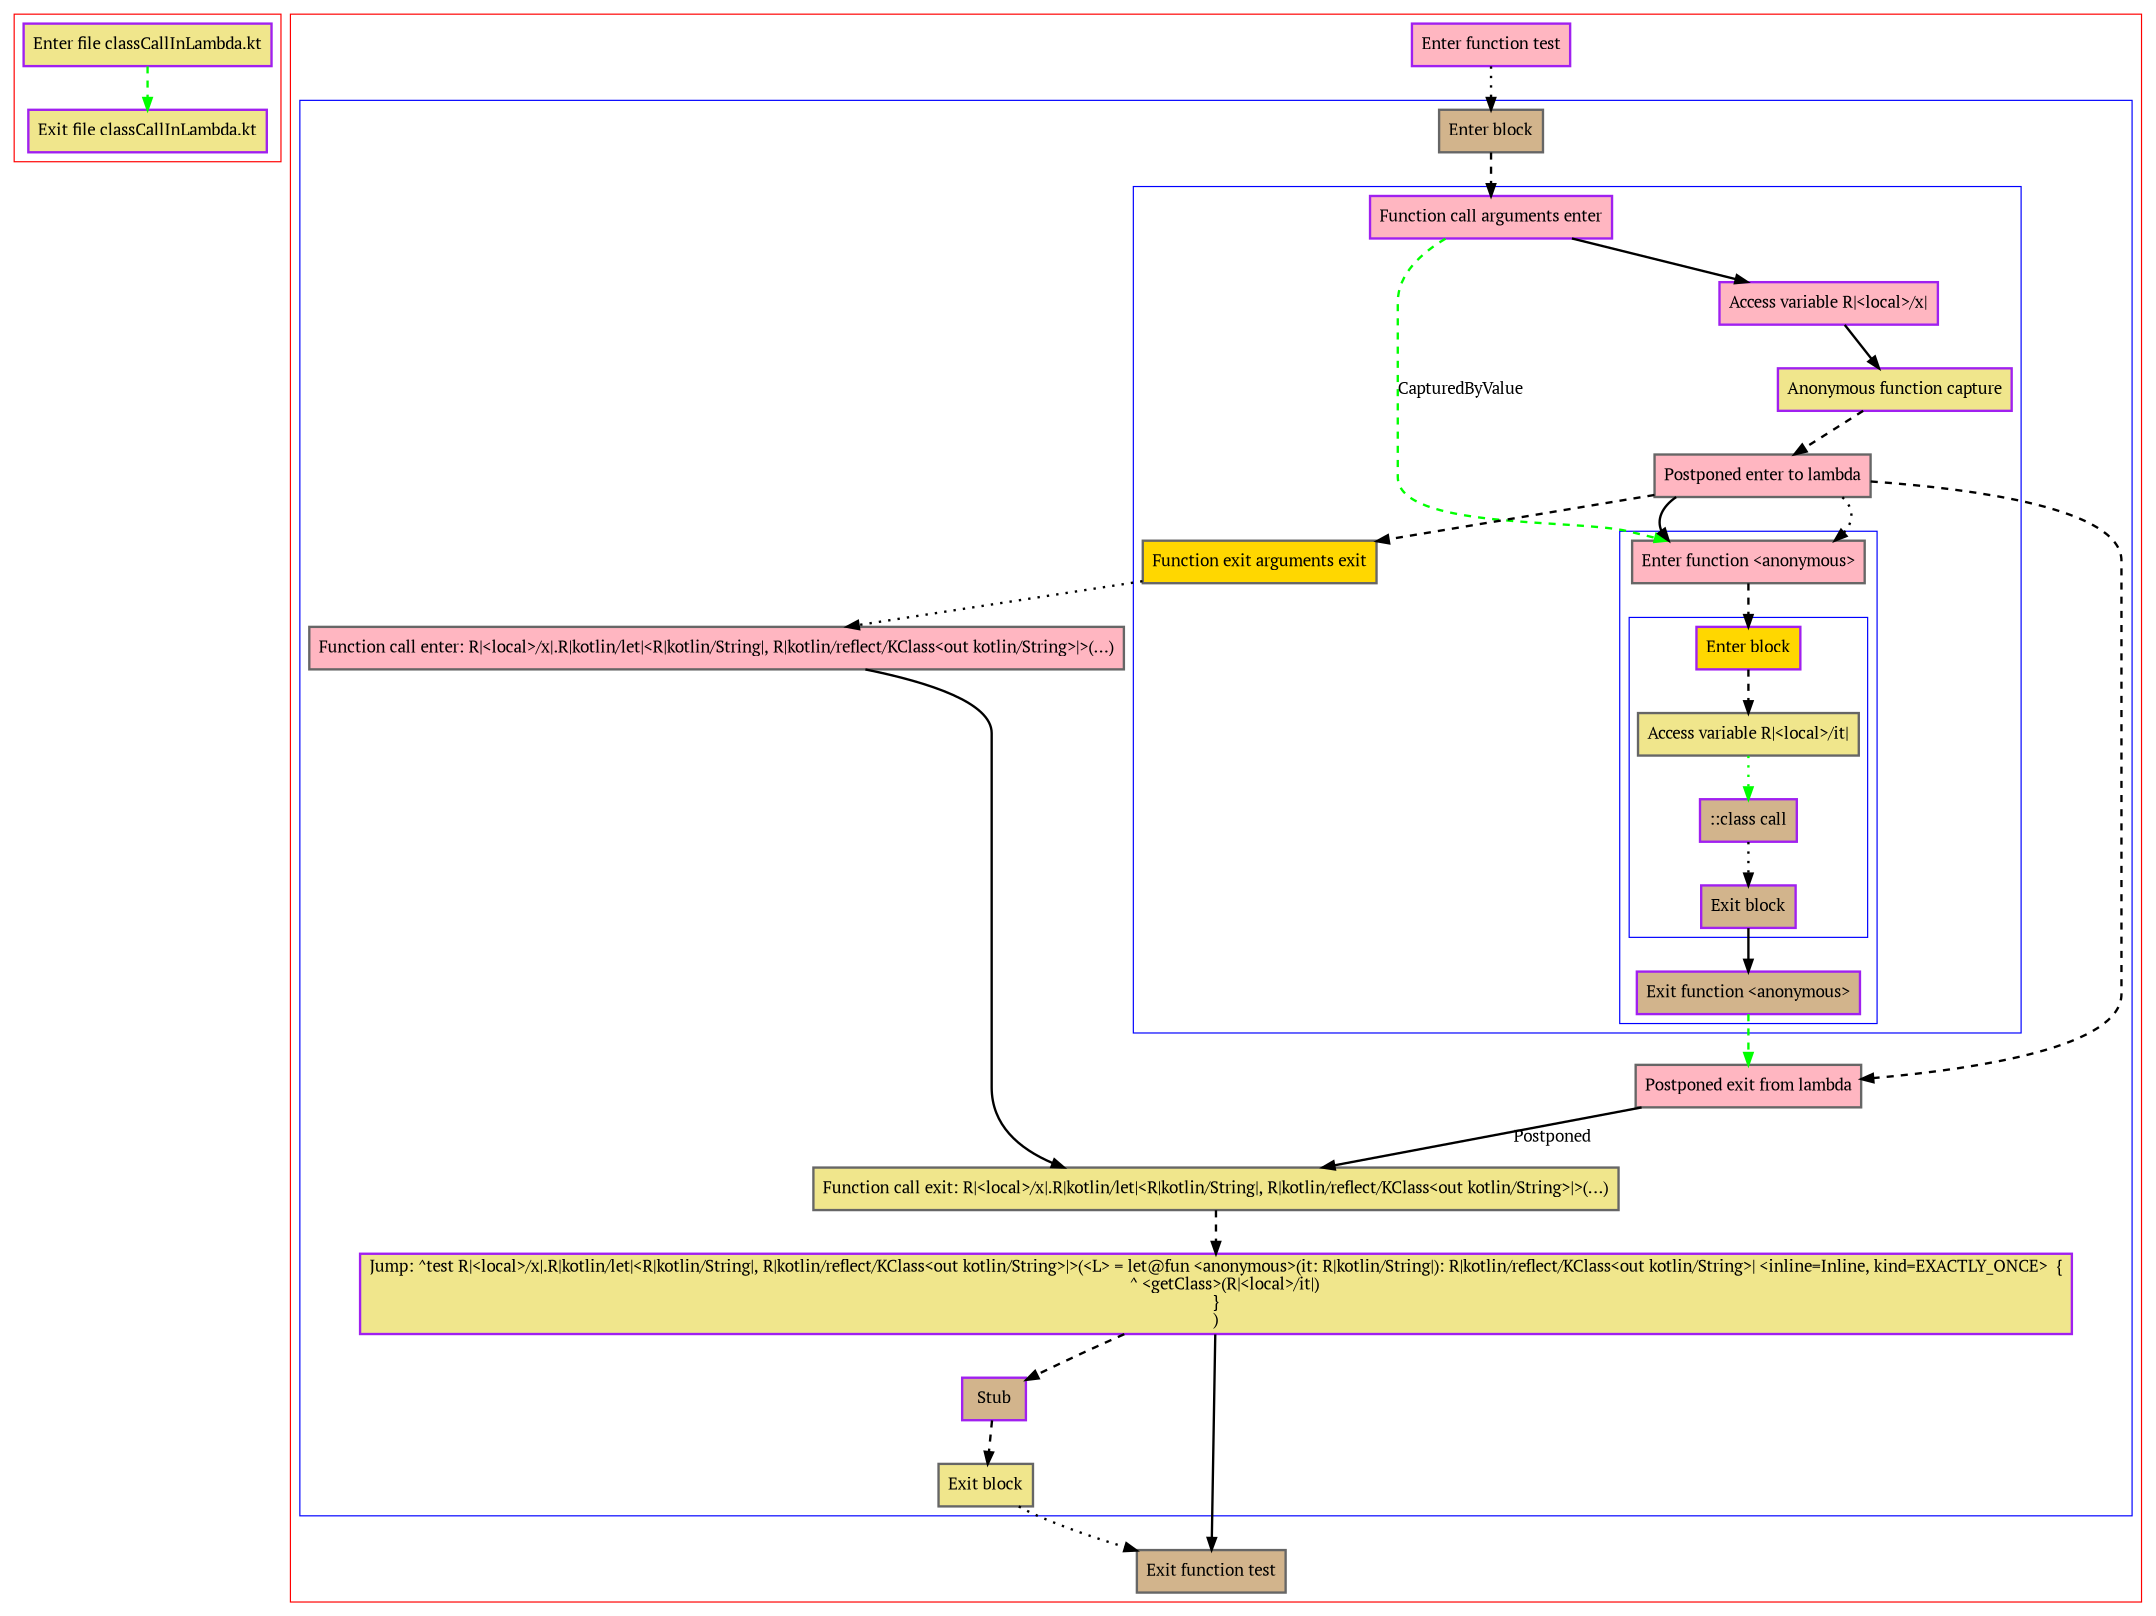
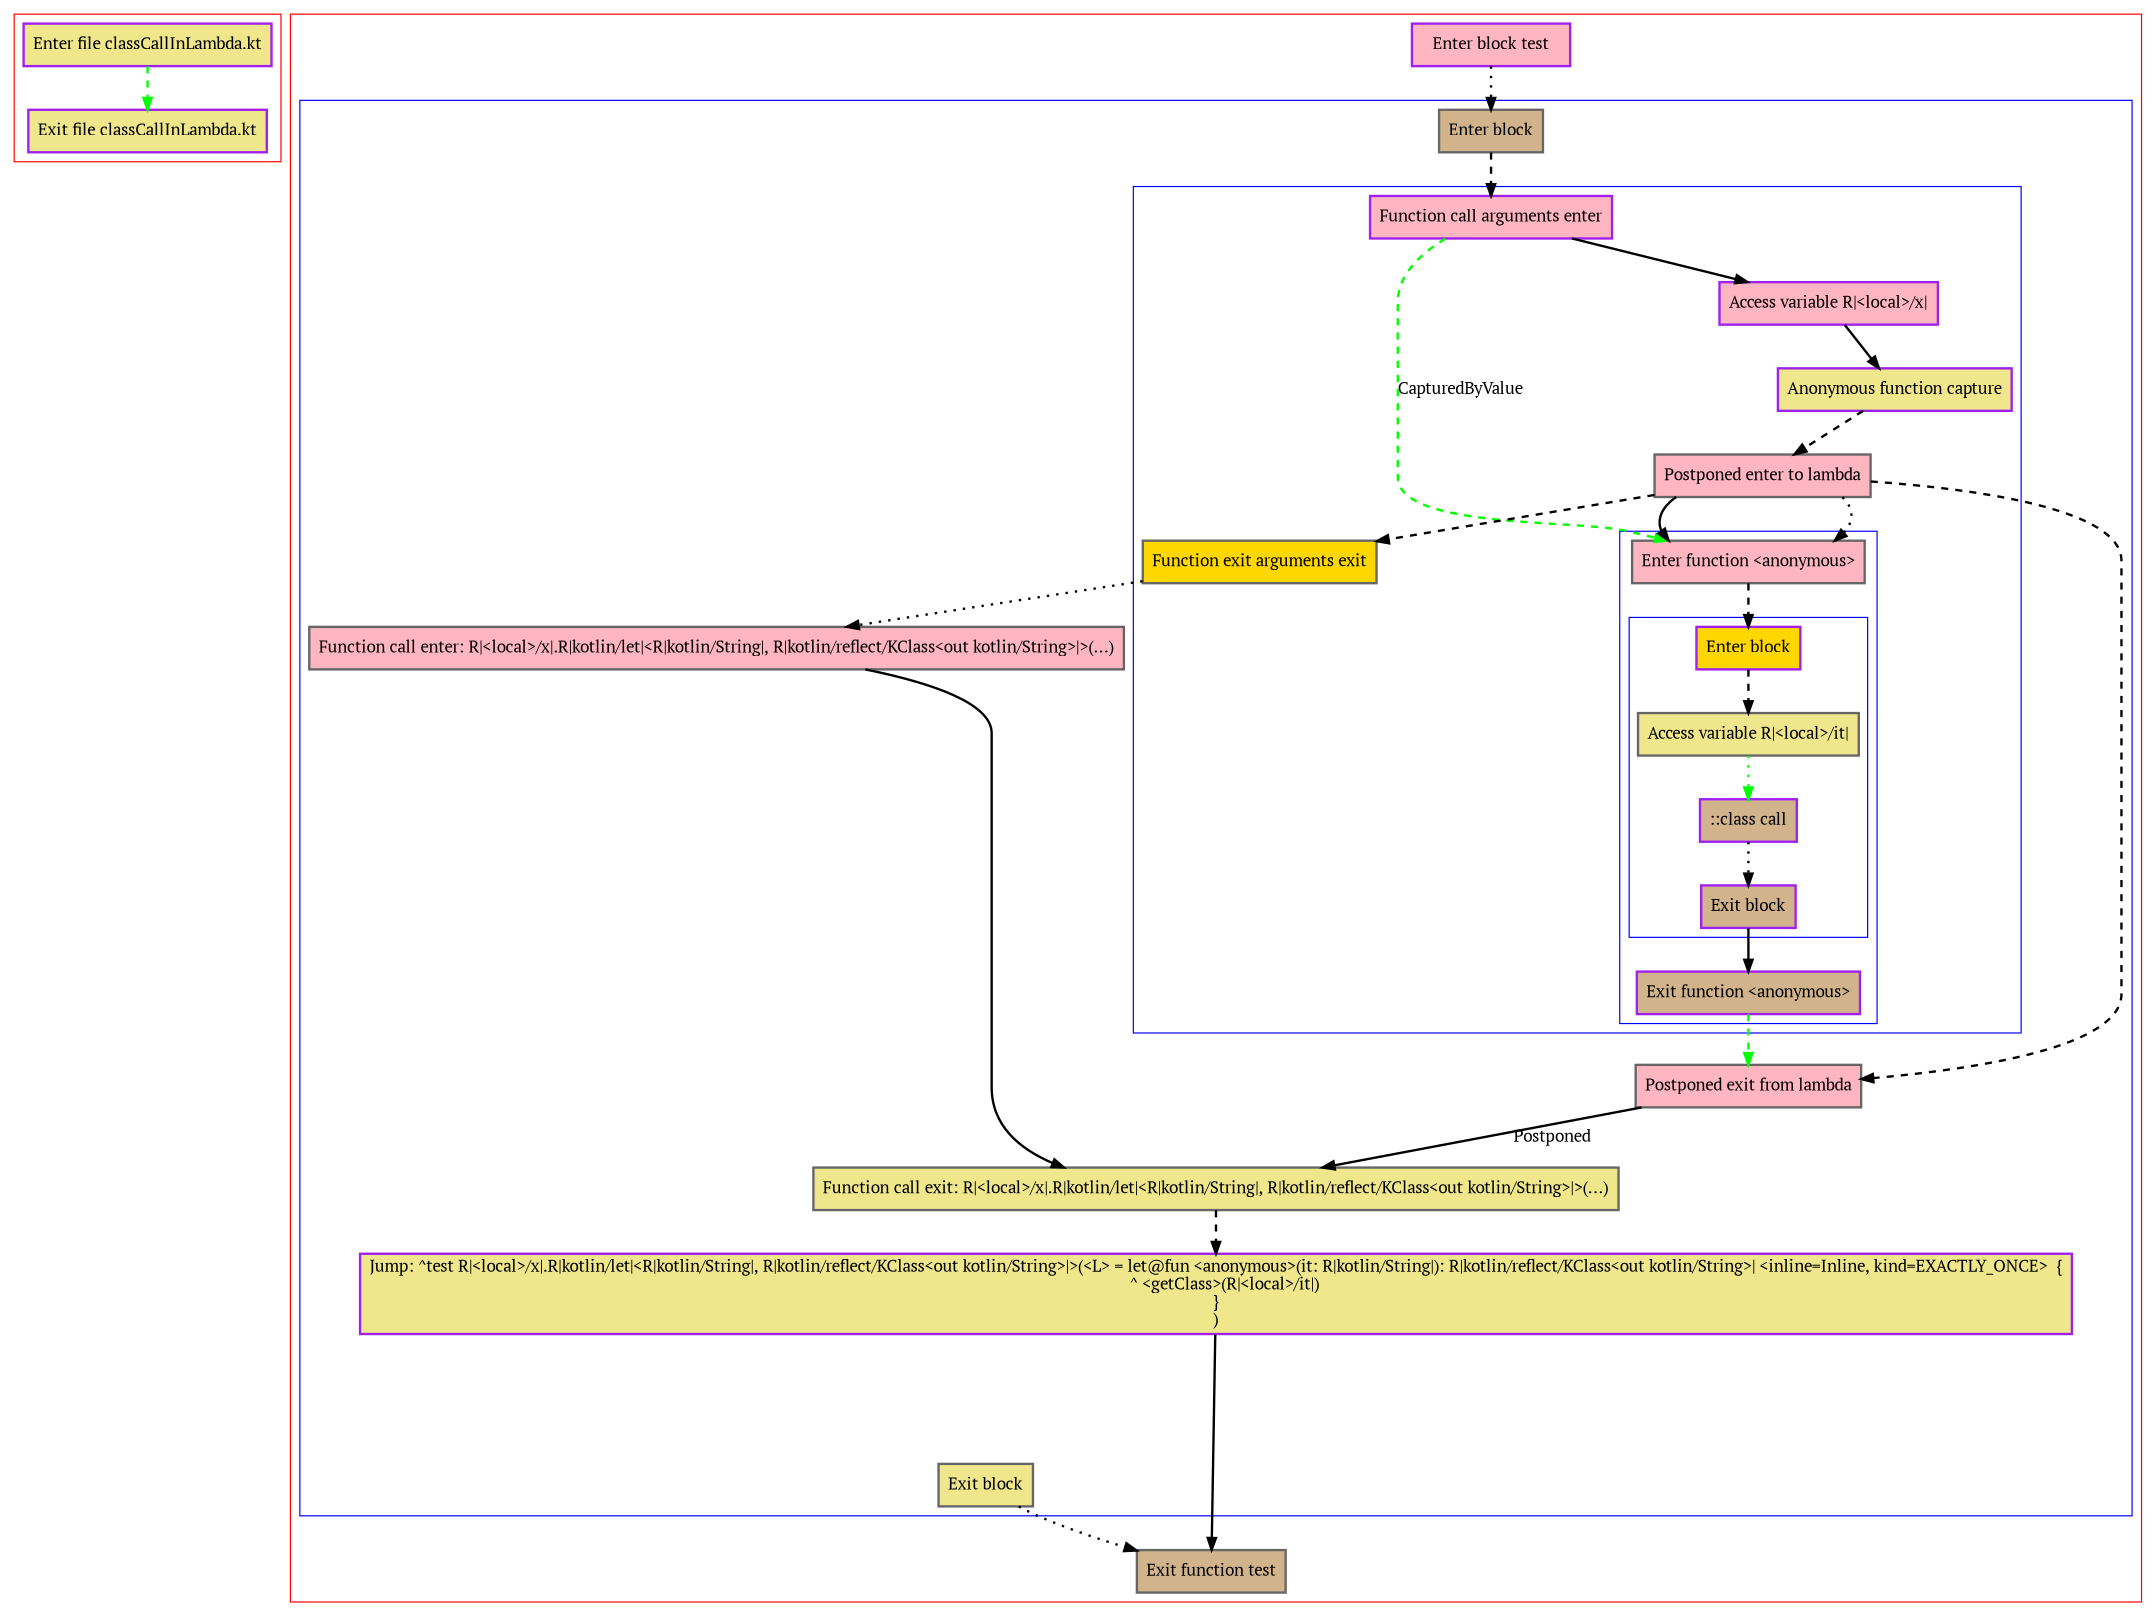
(1491, 45) -> (1491, 45)
(994, 1399) -> none
